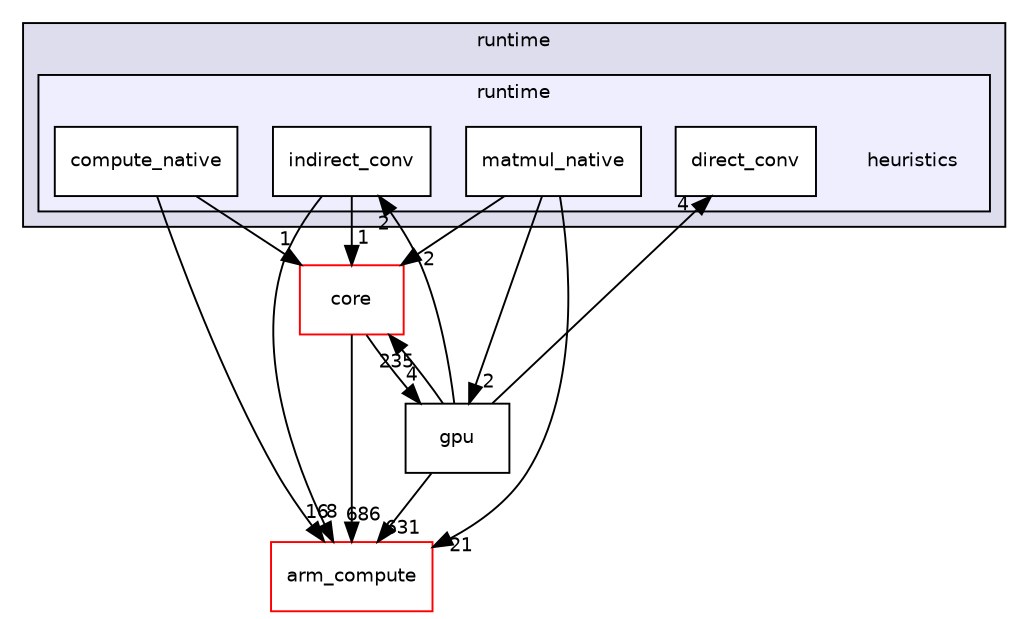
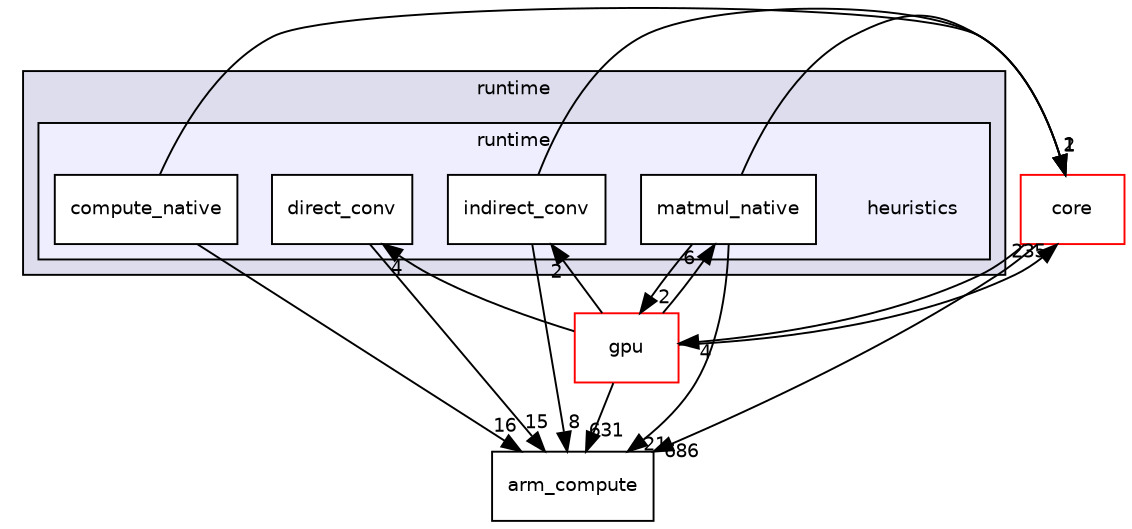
none -> (684, 287)
none -> (451, 340)
(457, 438) -> (627, 348)
(352, 577) -> (573, 486)
